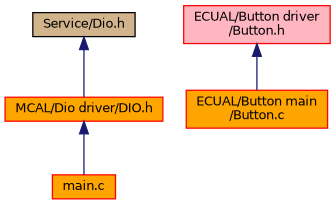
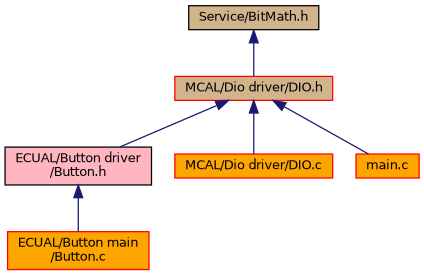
(84, 25) -> (254, 18)
(257, 25) -> (78, 166)
(84, 109) -> (254, 88)
none -> (168, 126)
none -> (254, 166)
